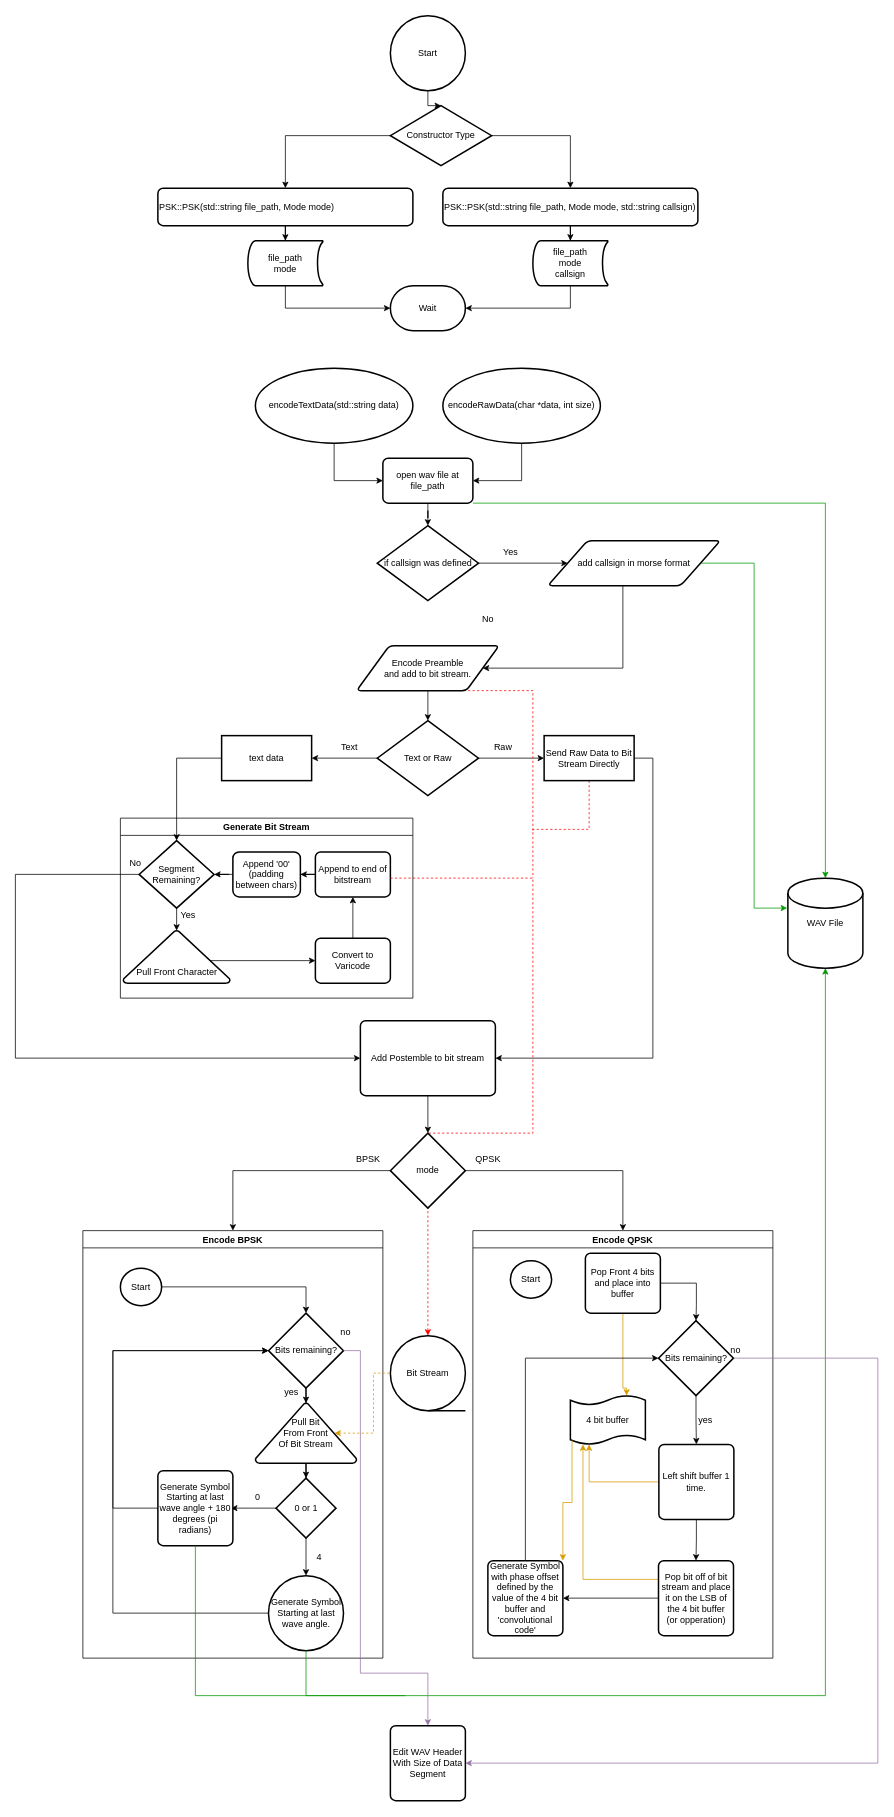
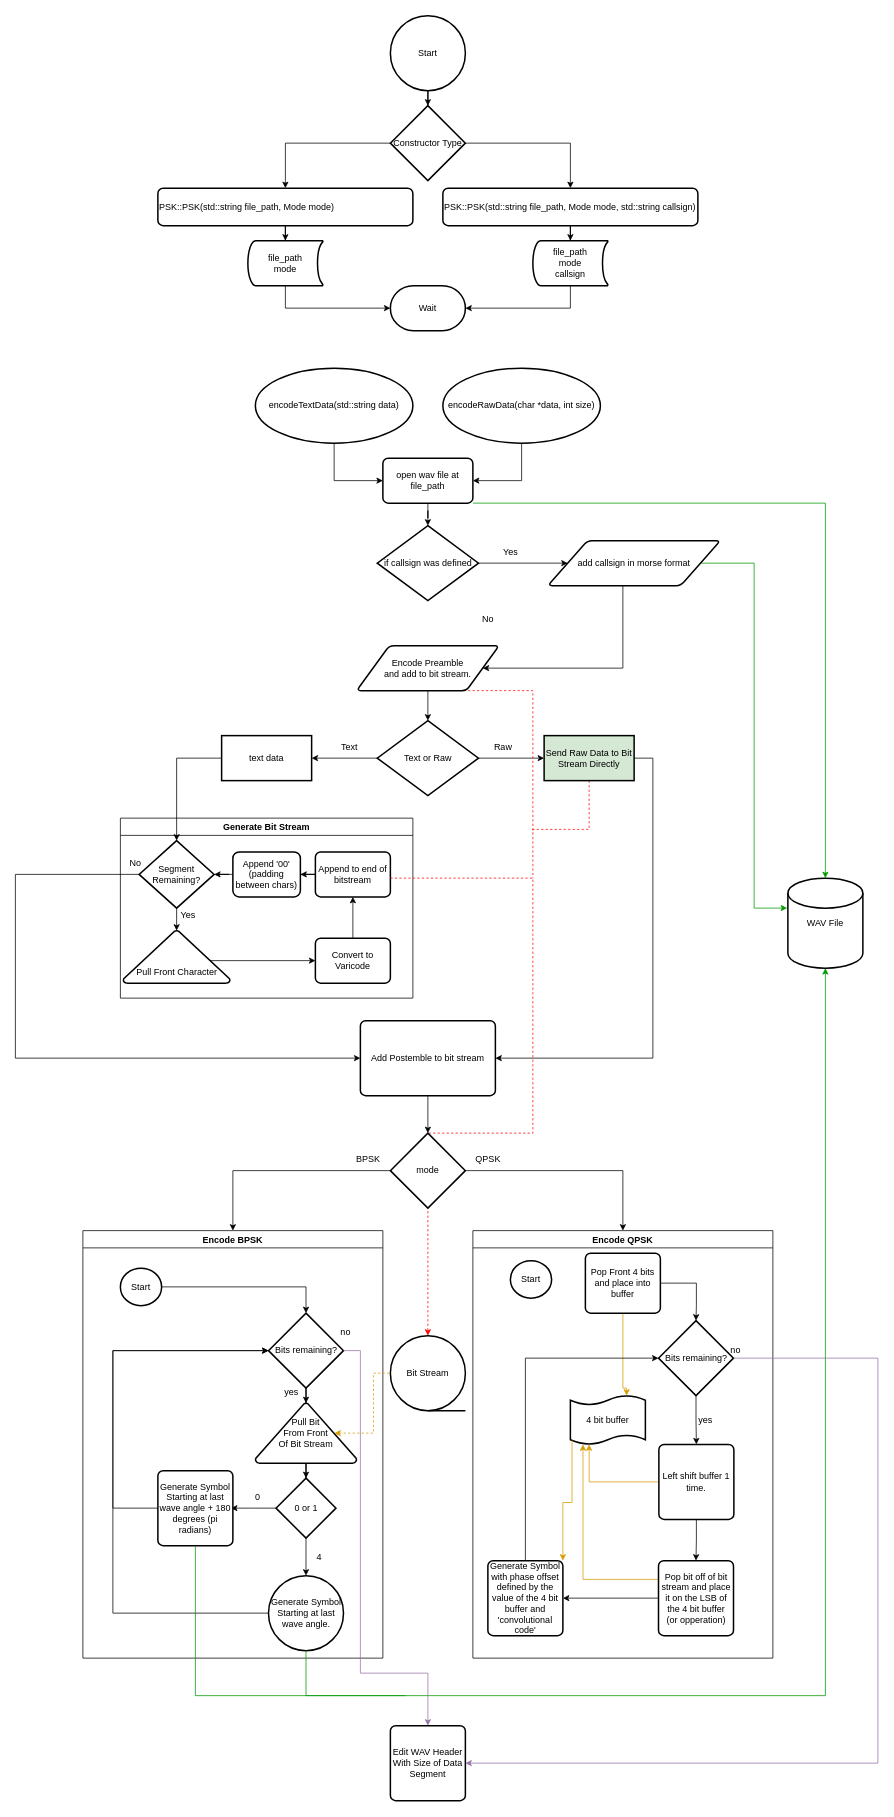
(441, 135) -> (428, 143)
(589, 758) -> (589, 758)
